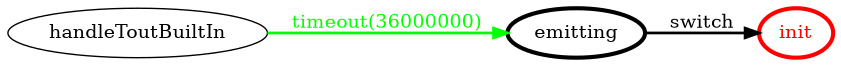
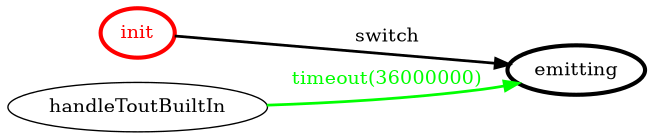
(695, 33) -> (335, 50)
